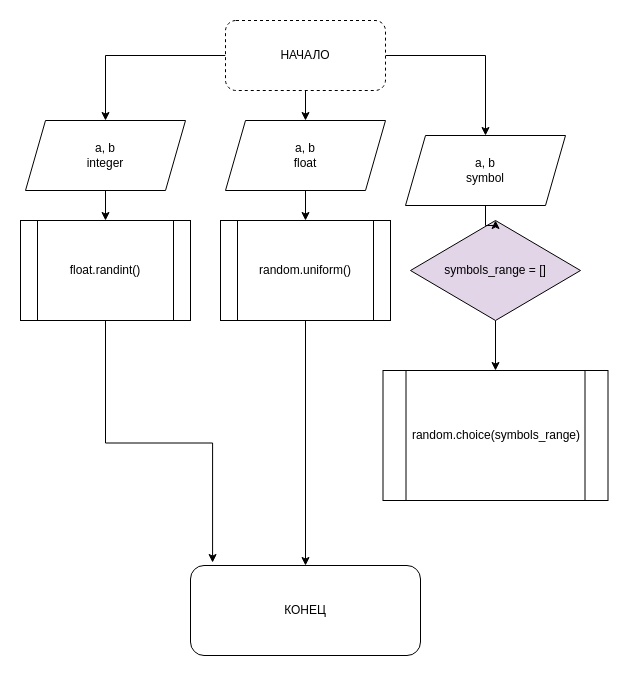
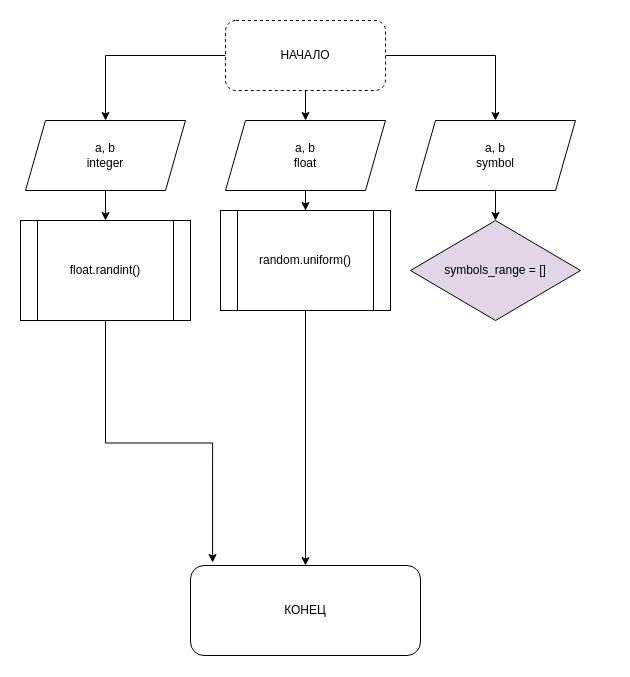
(486, 171) -> (496, 156)
(306, 271) -> (306, 261)
(496, 342) -> none
(496, 436) -> none
